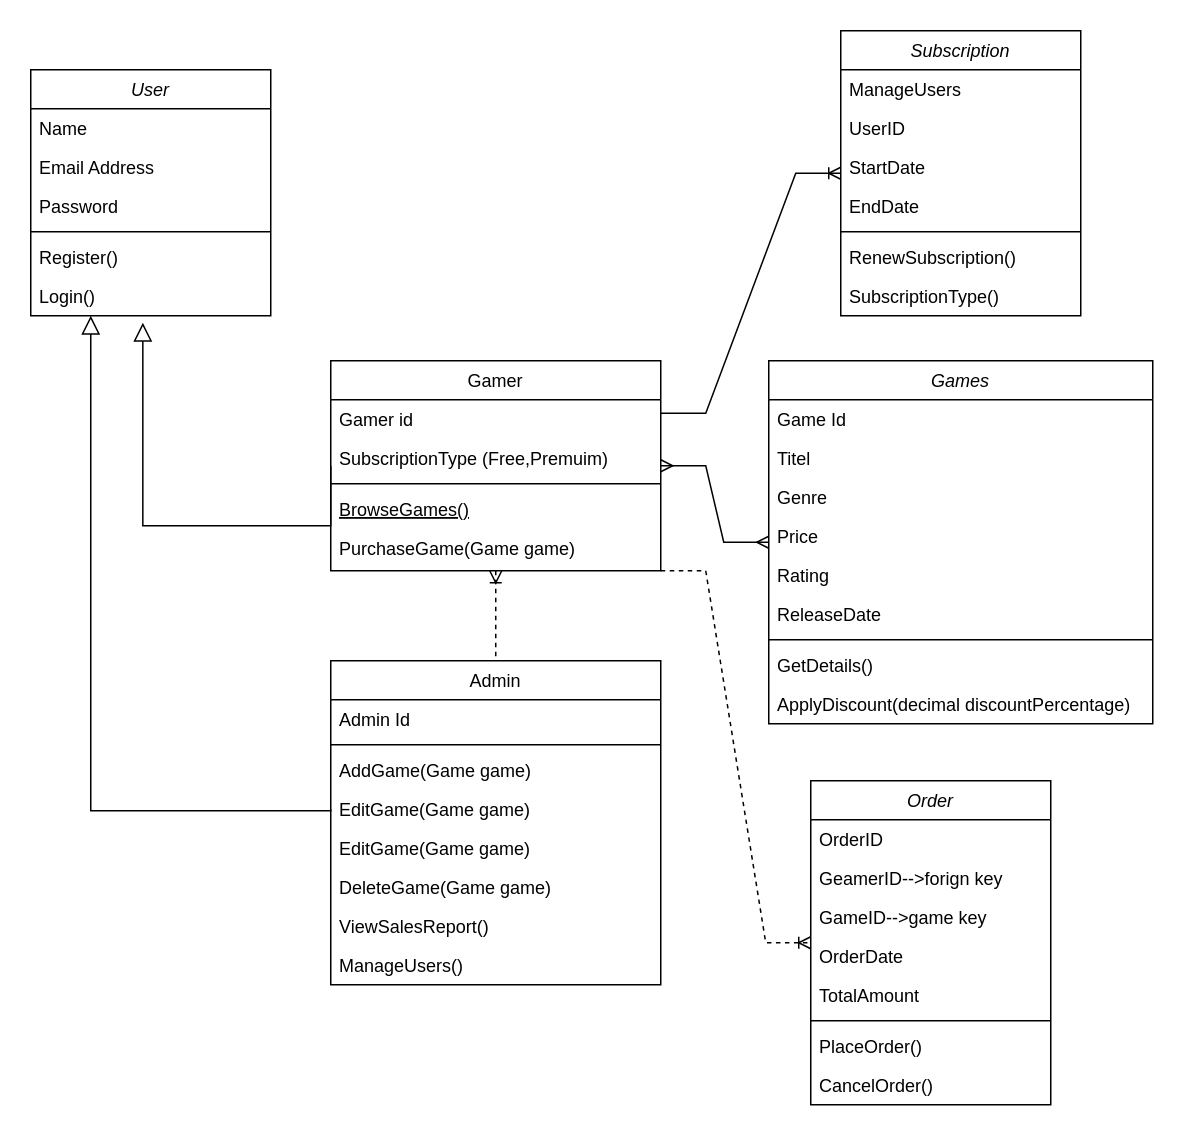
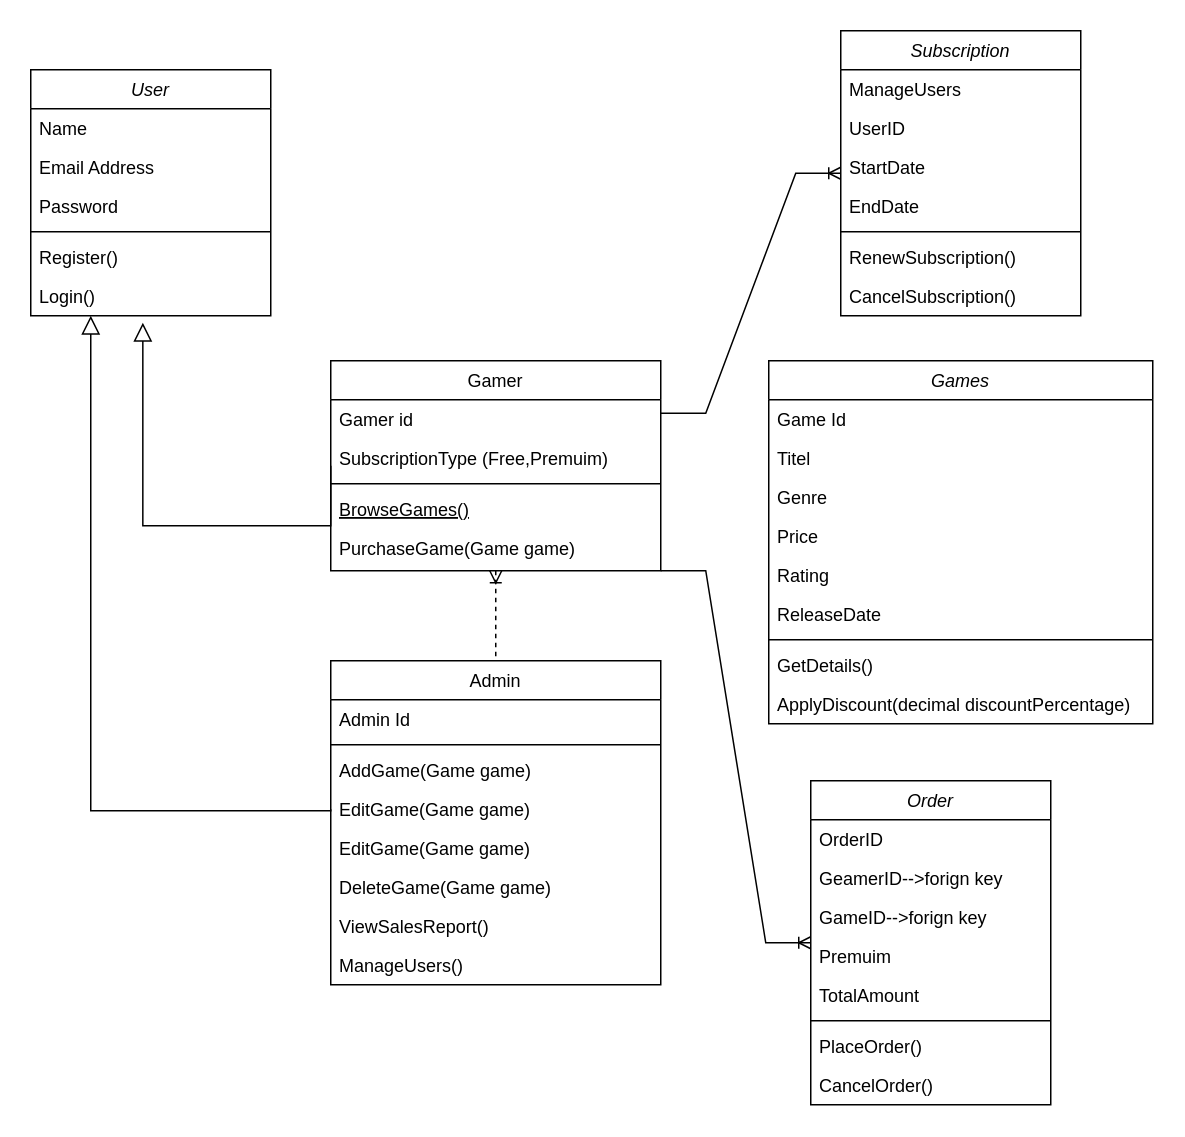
(935, 297) -> (943, 297)
(715, 503) -> none
(736, 756) -> (736, 756)
(902, 918) -> (910, 918)
(864, 957) -> (852, 957)
